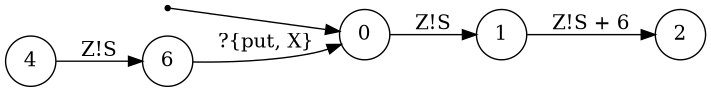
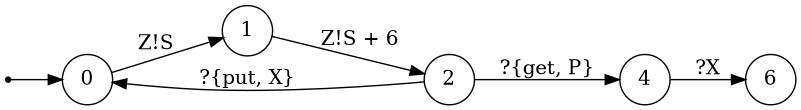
(99, 51) -> (708, 69)
(261, 60) -> (276, 90)
none -> (540, 80)
